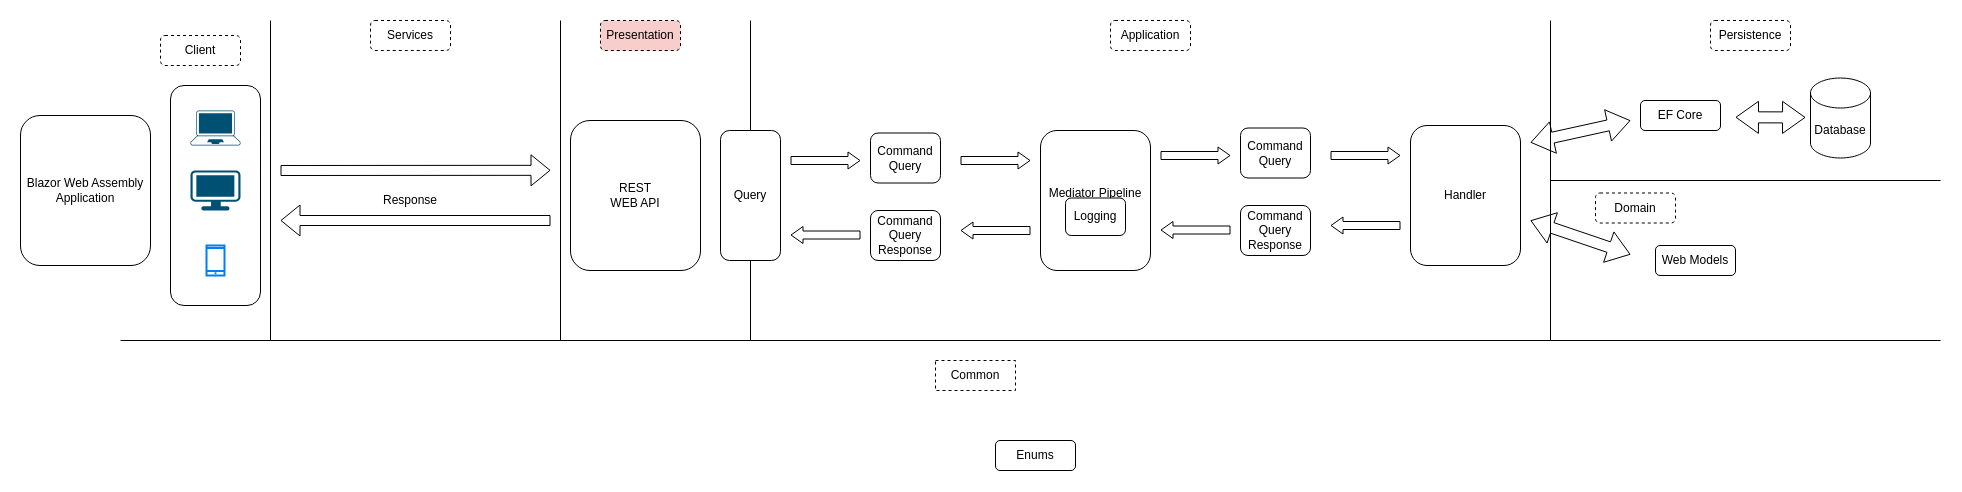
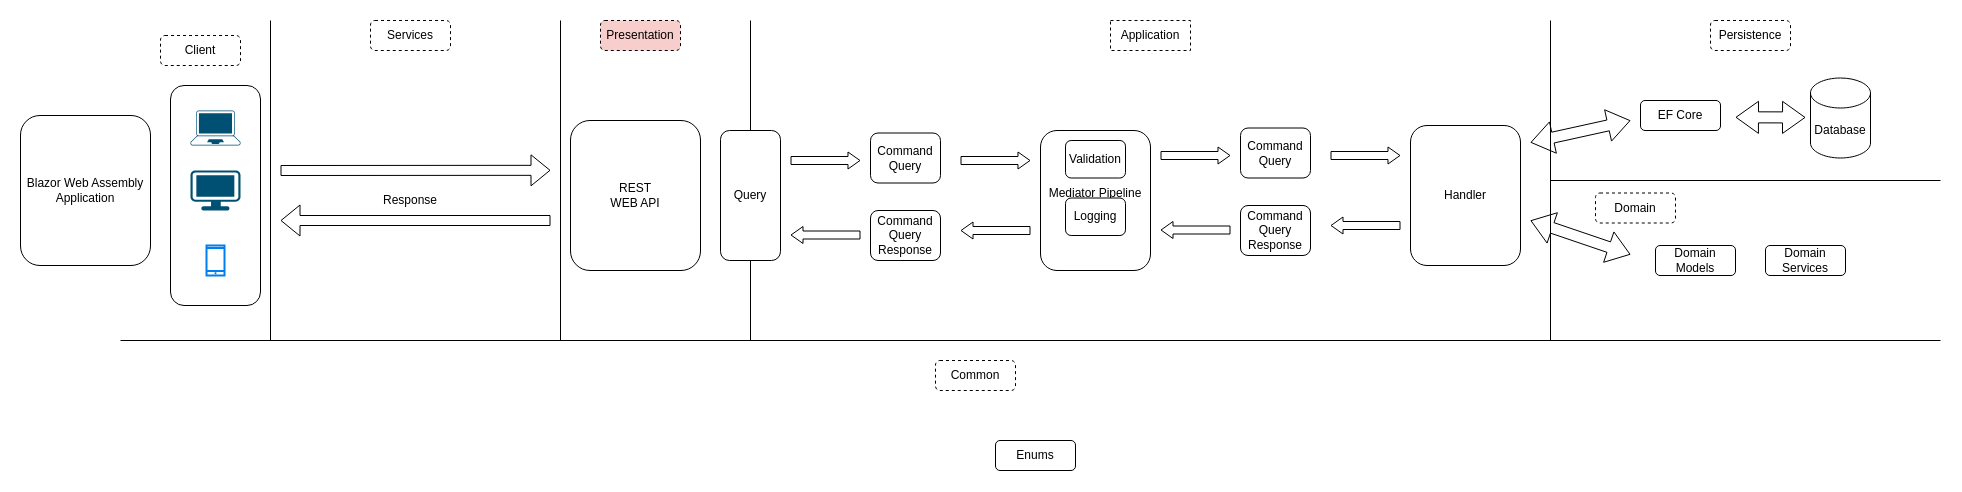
(1151, 36) -> (1151, 36)
none -> (1096, 159)
(1696, 261) -> (1696, 261)
none -> (1806, 261)
(976, 376) -> (976, 376)
